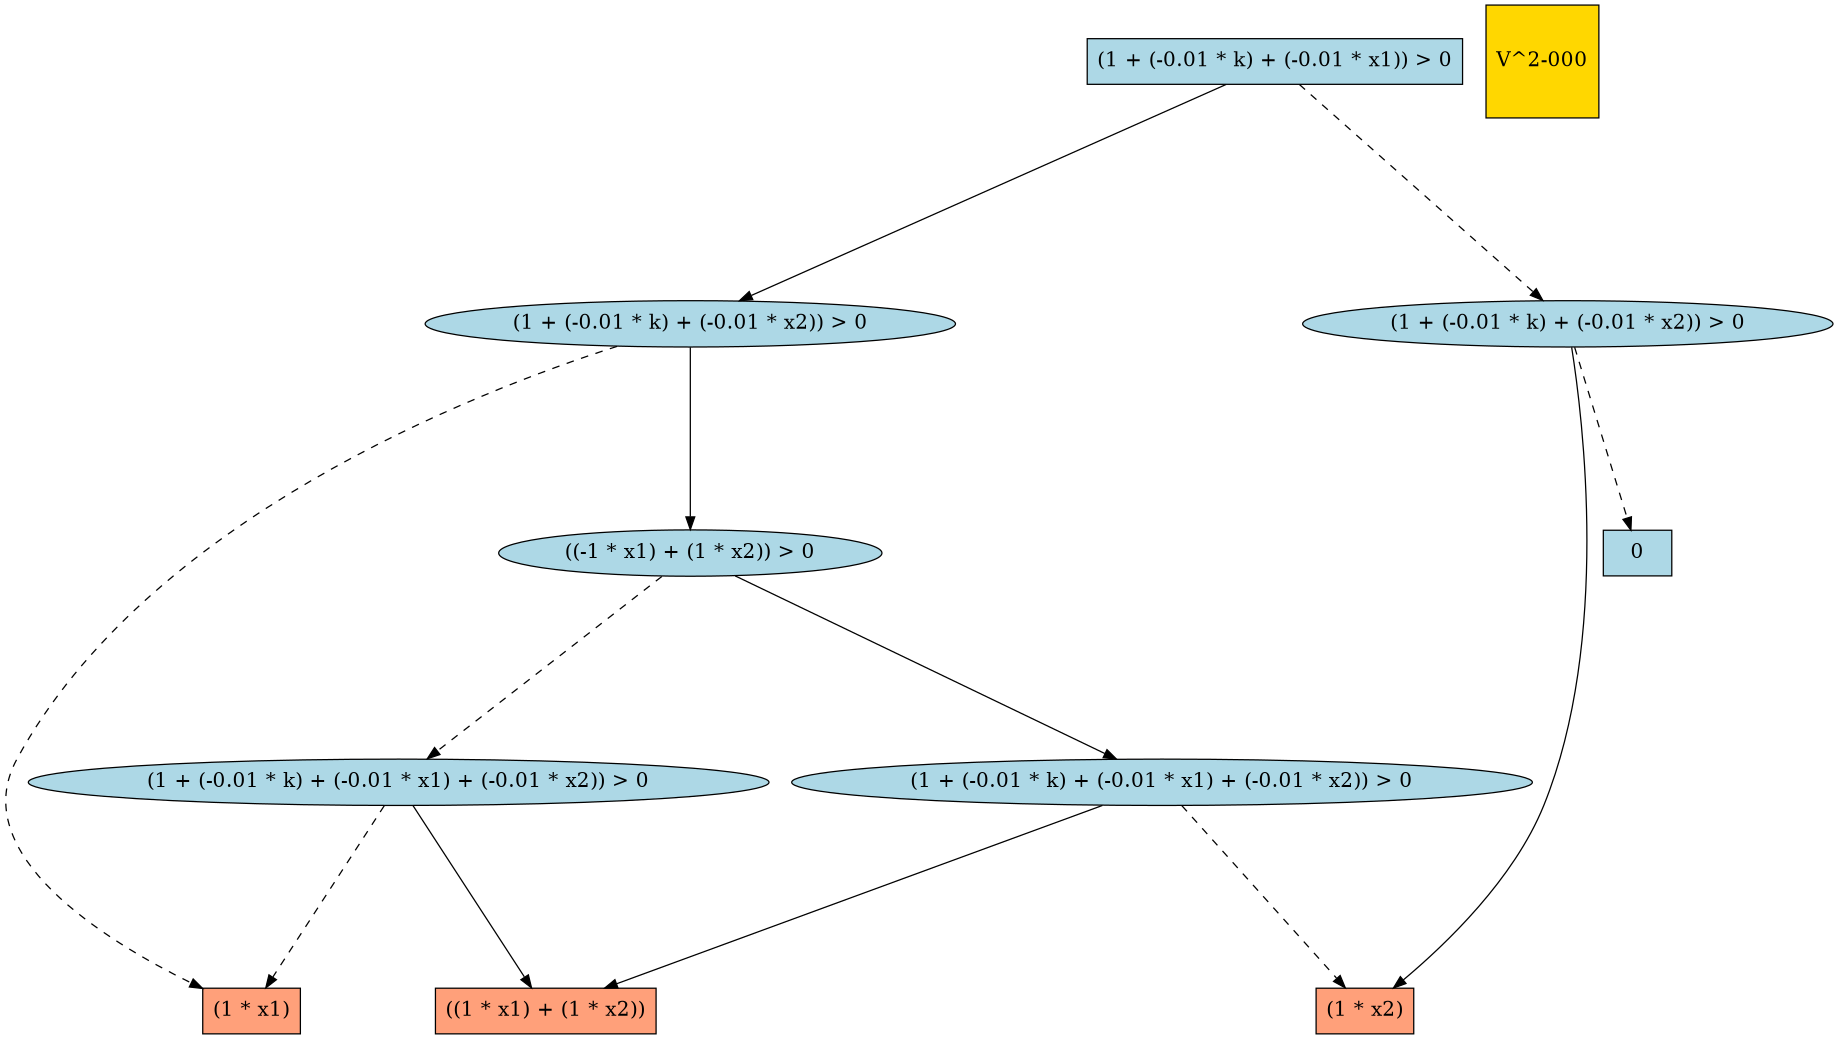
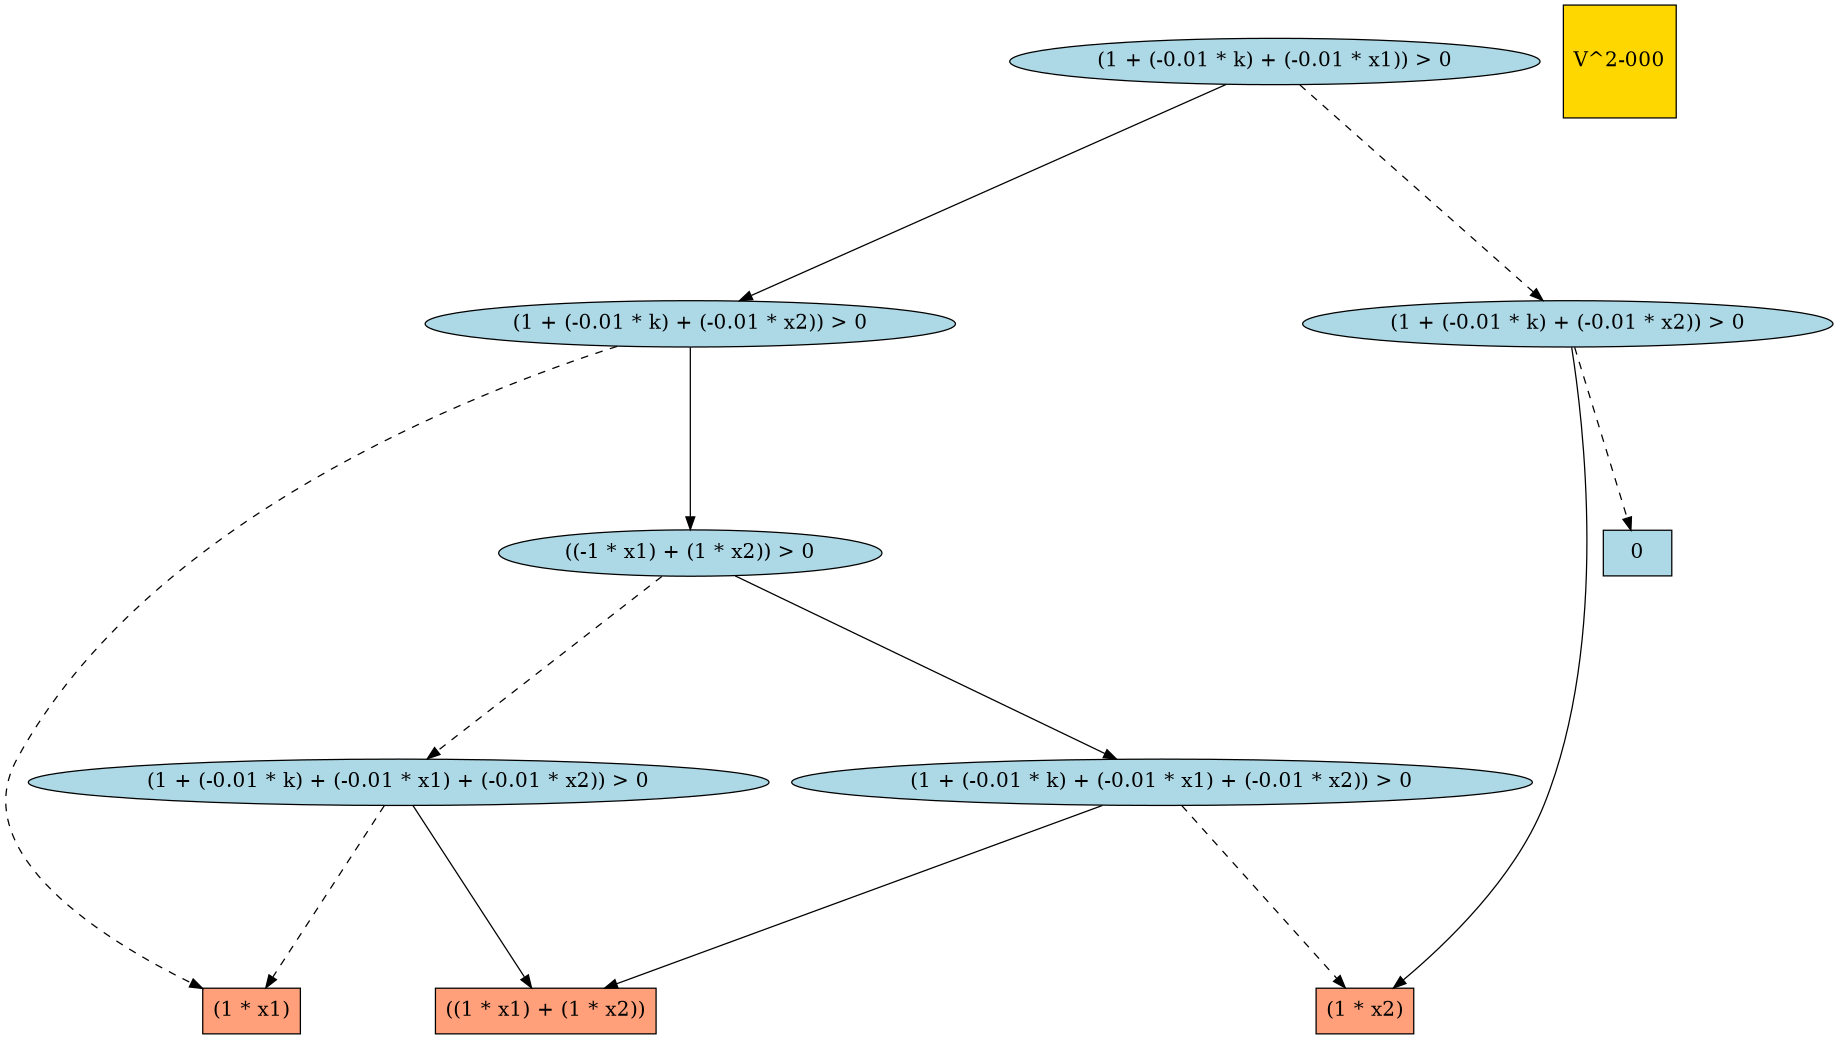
(1275, 62) -> (1275, 62)
